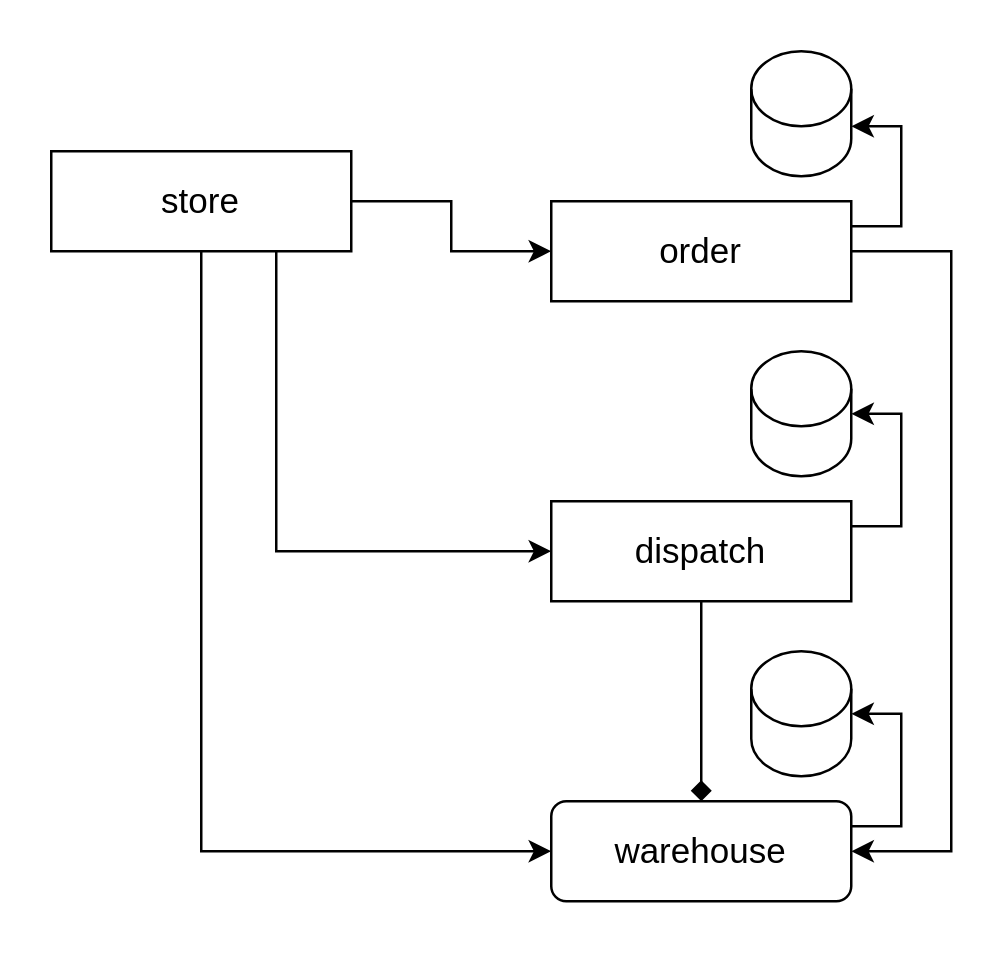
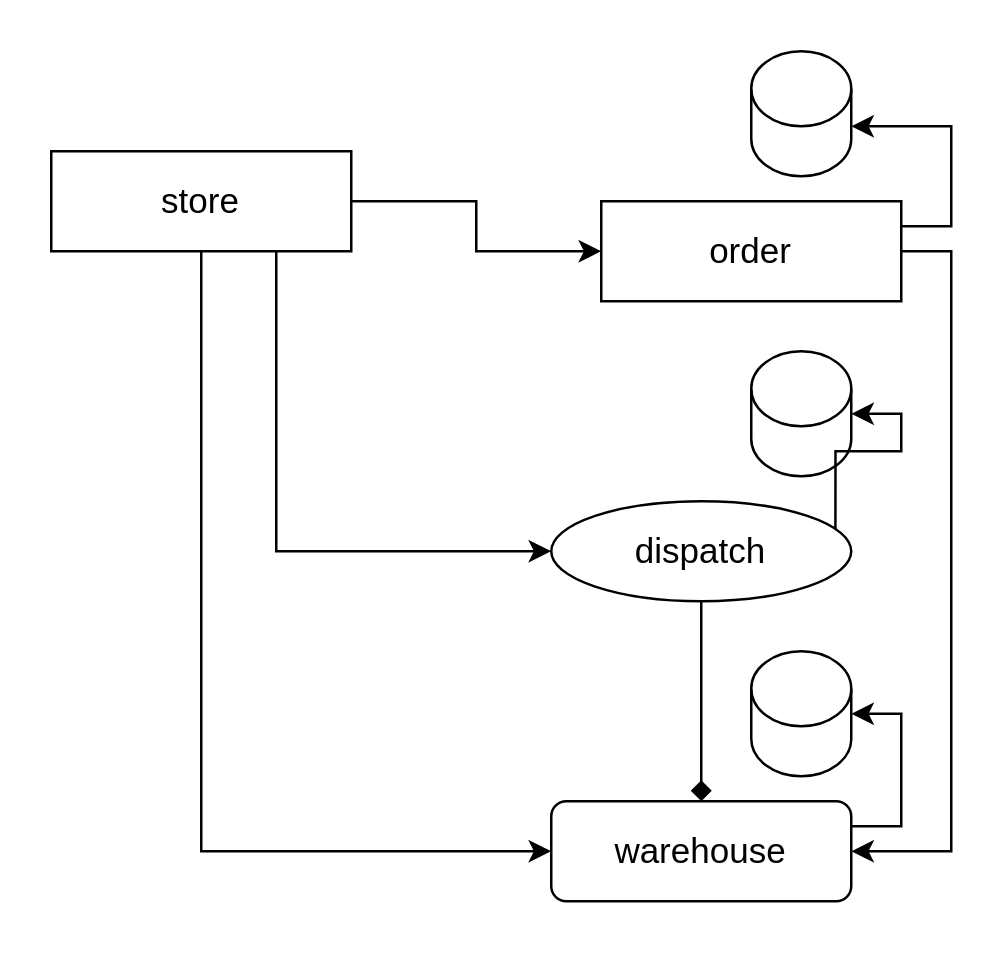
(701, 251) -> (751, 251)
(701, 551) -> (701, 551)
